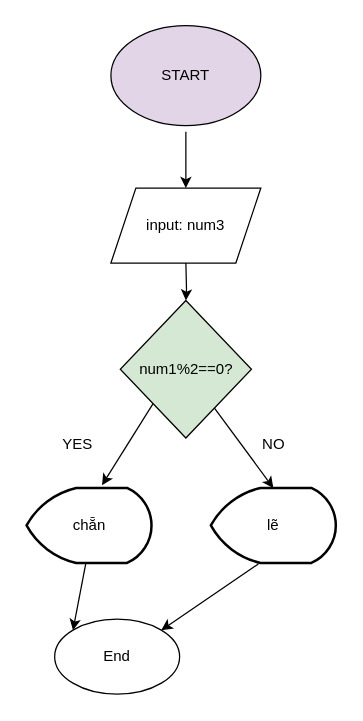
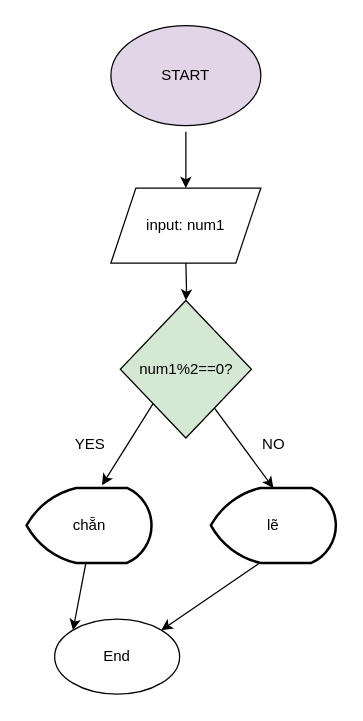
(186, 226) -> (186, 226)
(76, 444) -> (89, 444)
